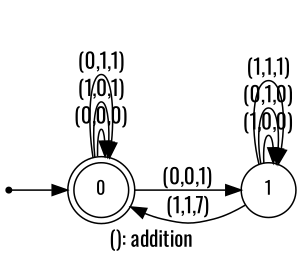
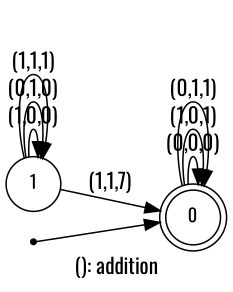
(180, 190) -> none
